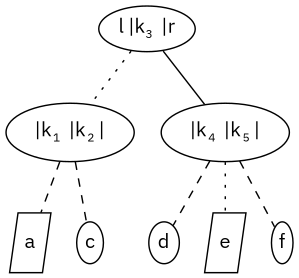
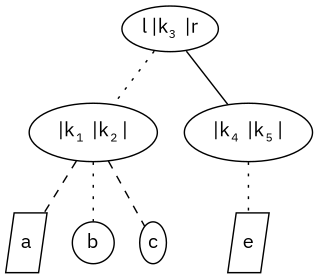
none -> (93, 243)
(164, 243) -> none
(282, 243) -> none
